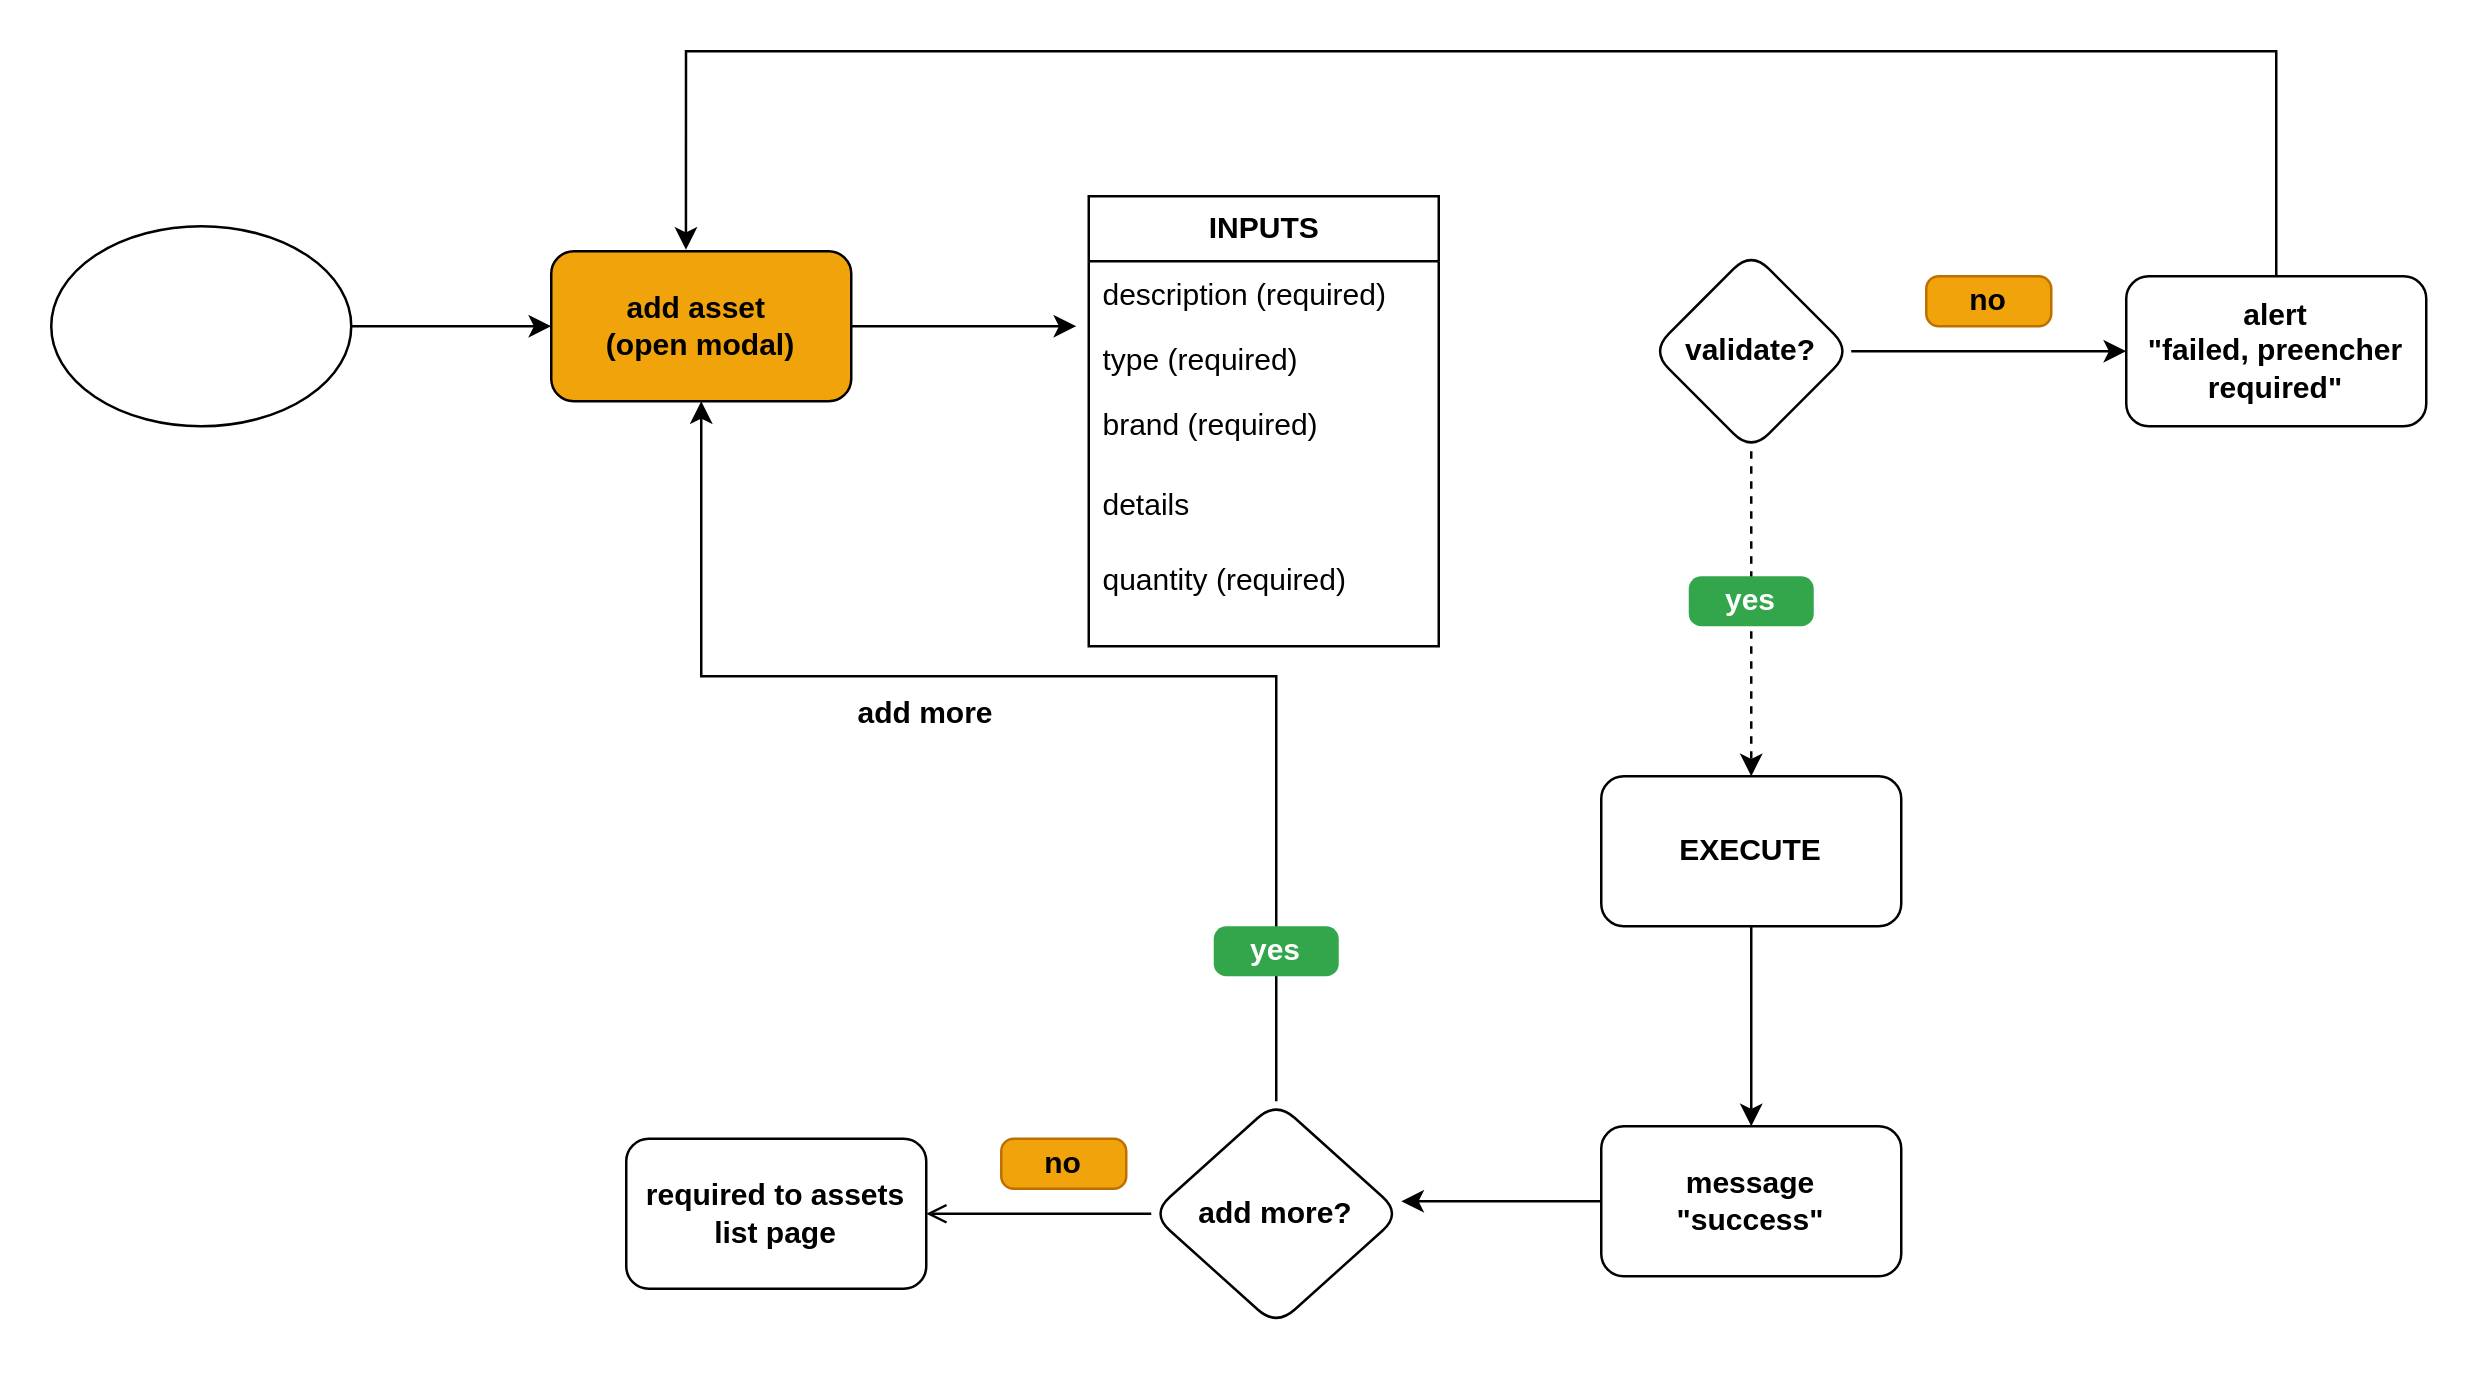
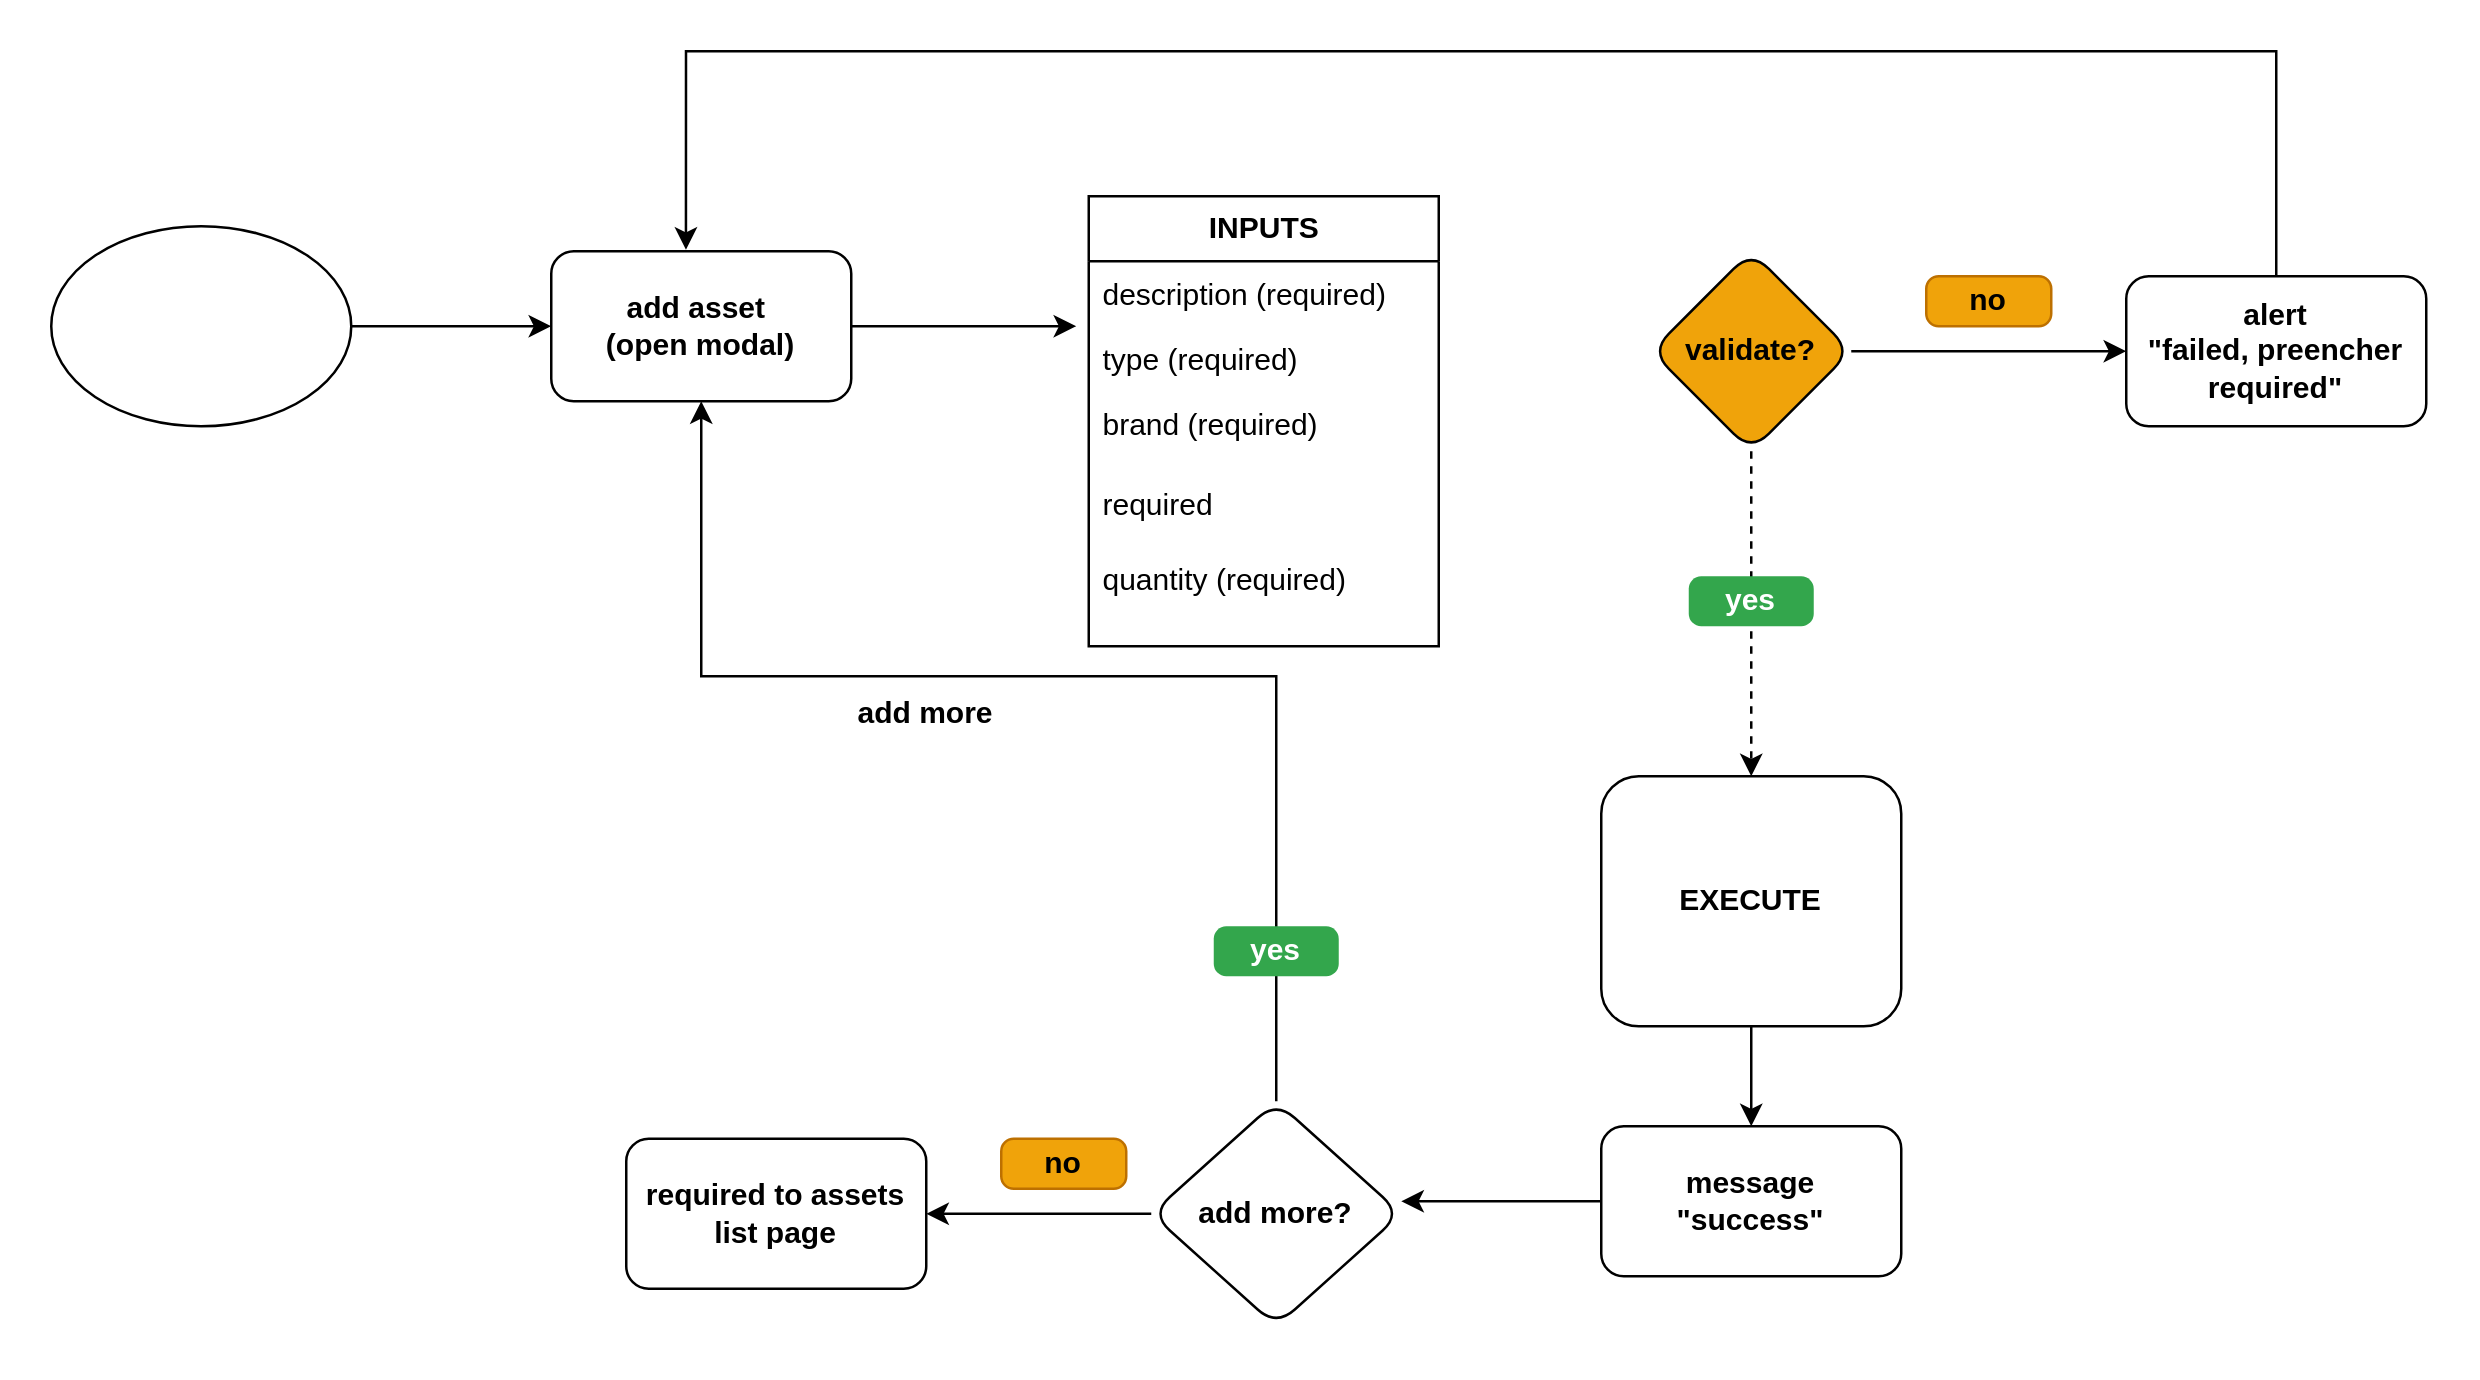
(701, 326) -> (701, 326)
(1751, 351) -> (1751, 351)
(1155, 507) -> (1167, 507)
(1751, 851) -> (1751, 901)
(940, 1214) -> (944, 1214)
